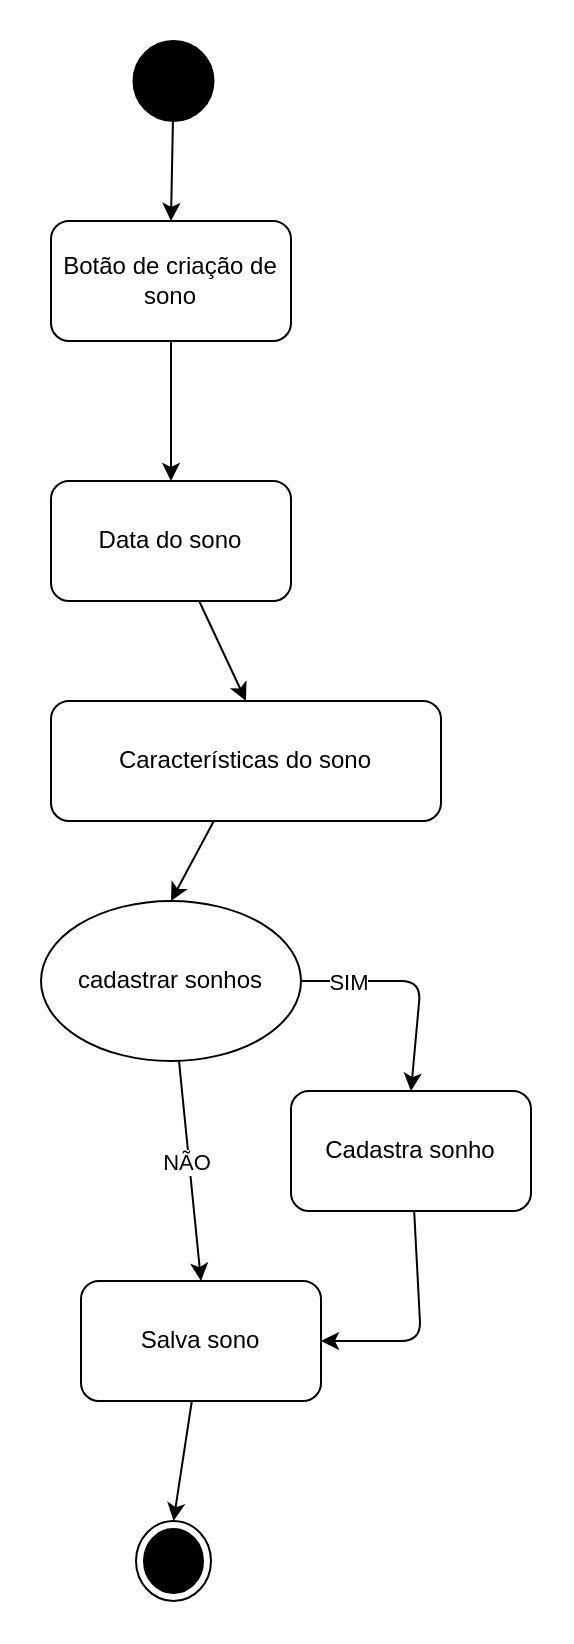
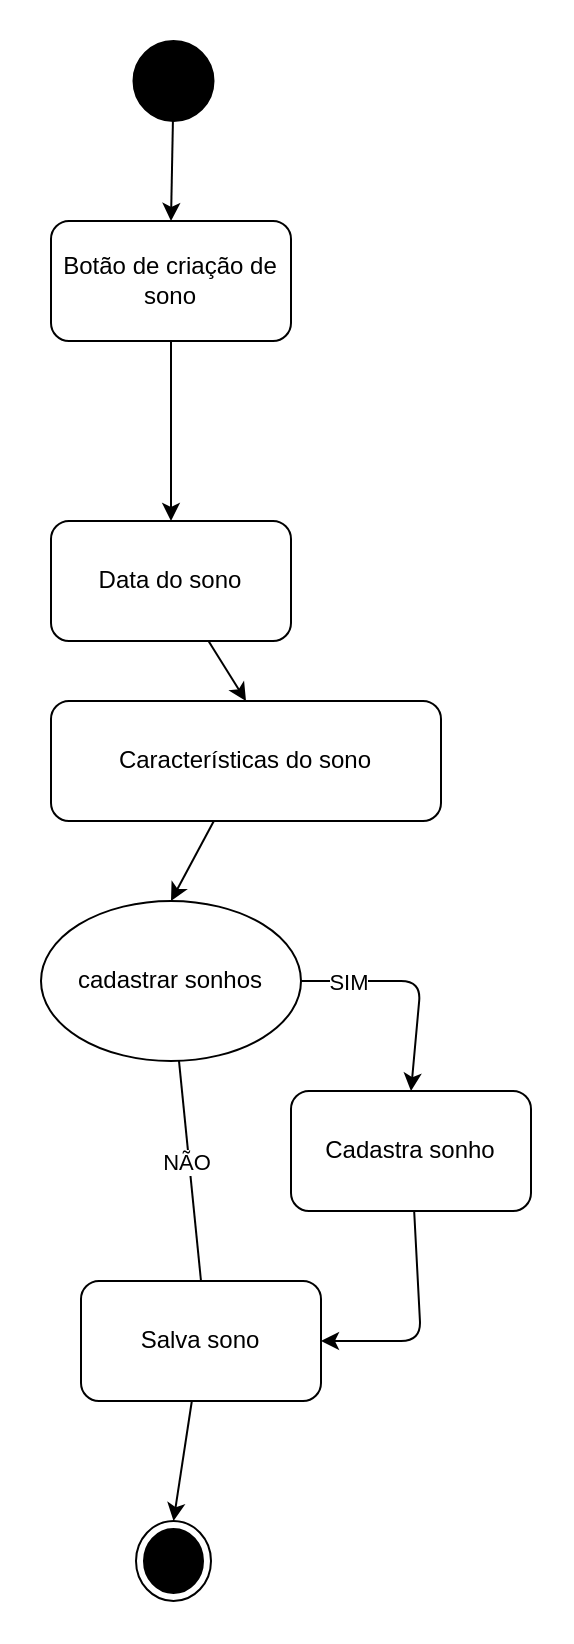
(171, 541) -> (171, 581)
(200, 1266) -> (200, 1271)
